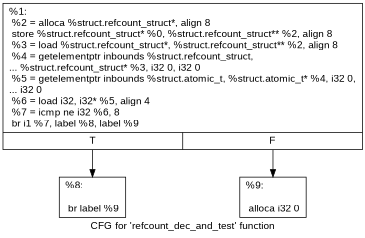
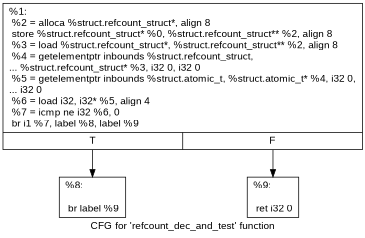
(65, 112) -> (65, 112)
(273, 208) -> (273, 208)
